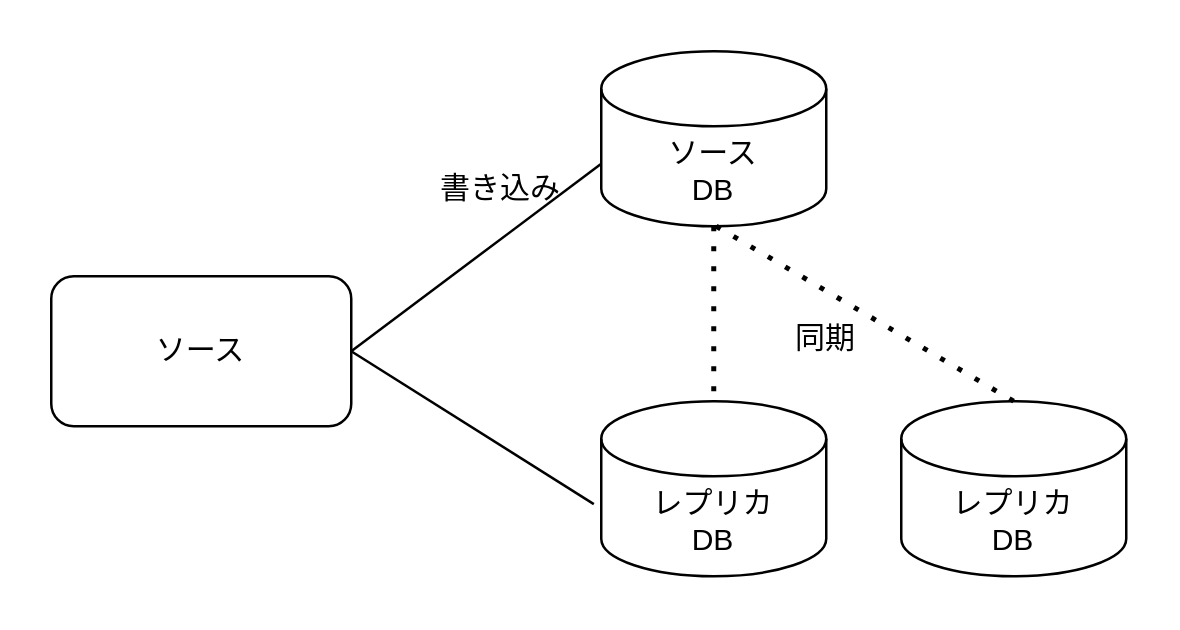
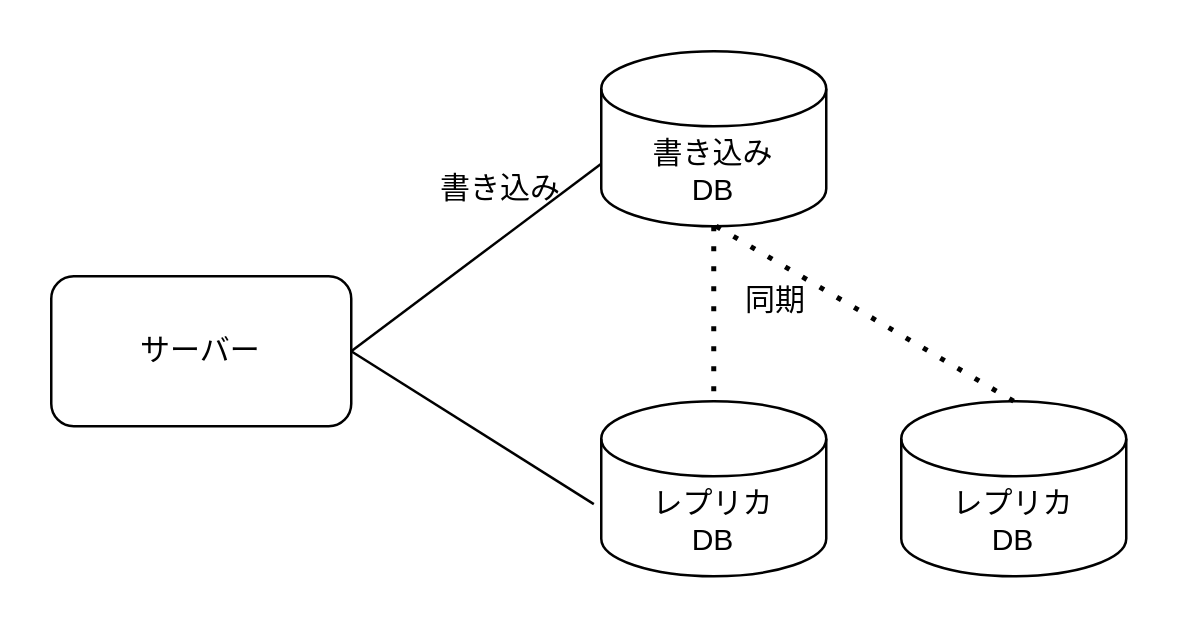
(714, 171) -> (714, 171)
(826, 339) -> (776, 301)
(201, 351) -> (201, 351)
